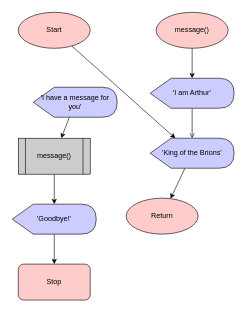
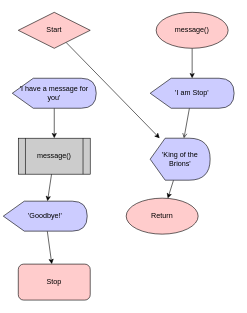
(54, 30) -> (54, 30)
(192, 93) -> (192, 93)
(75, 102) -> (54, 93)
(192, 153) -> (180, 159)
(54, 219) -> (45, 216)
